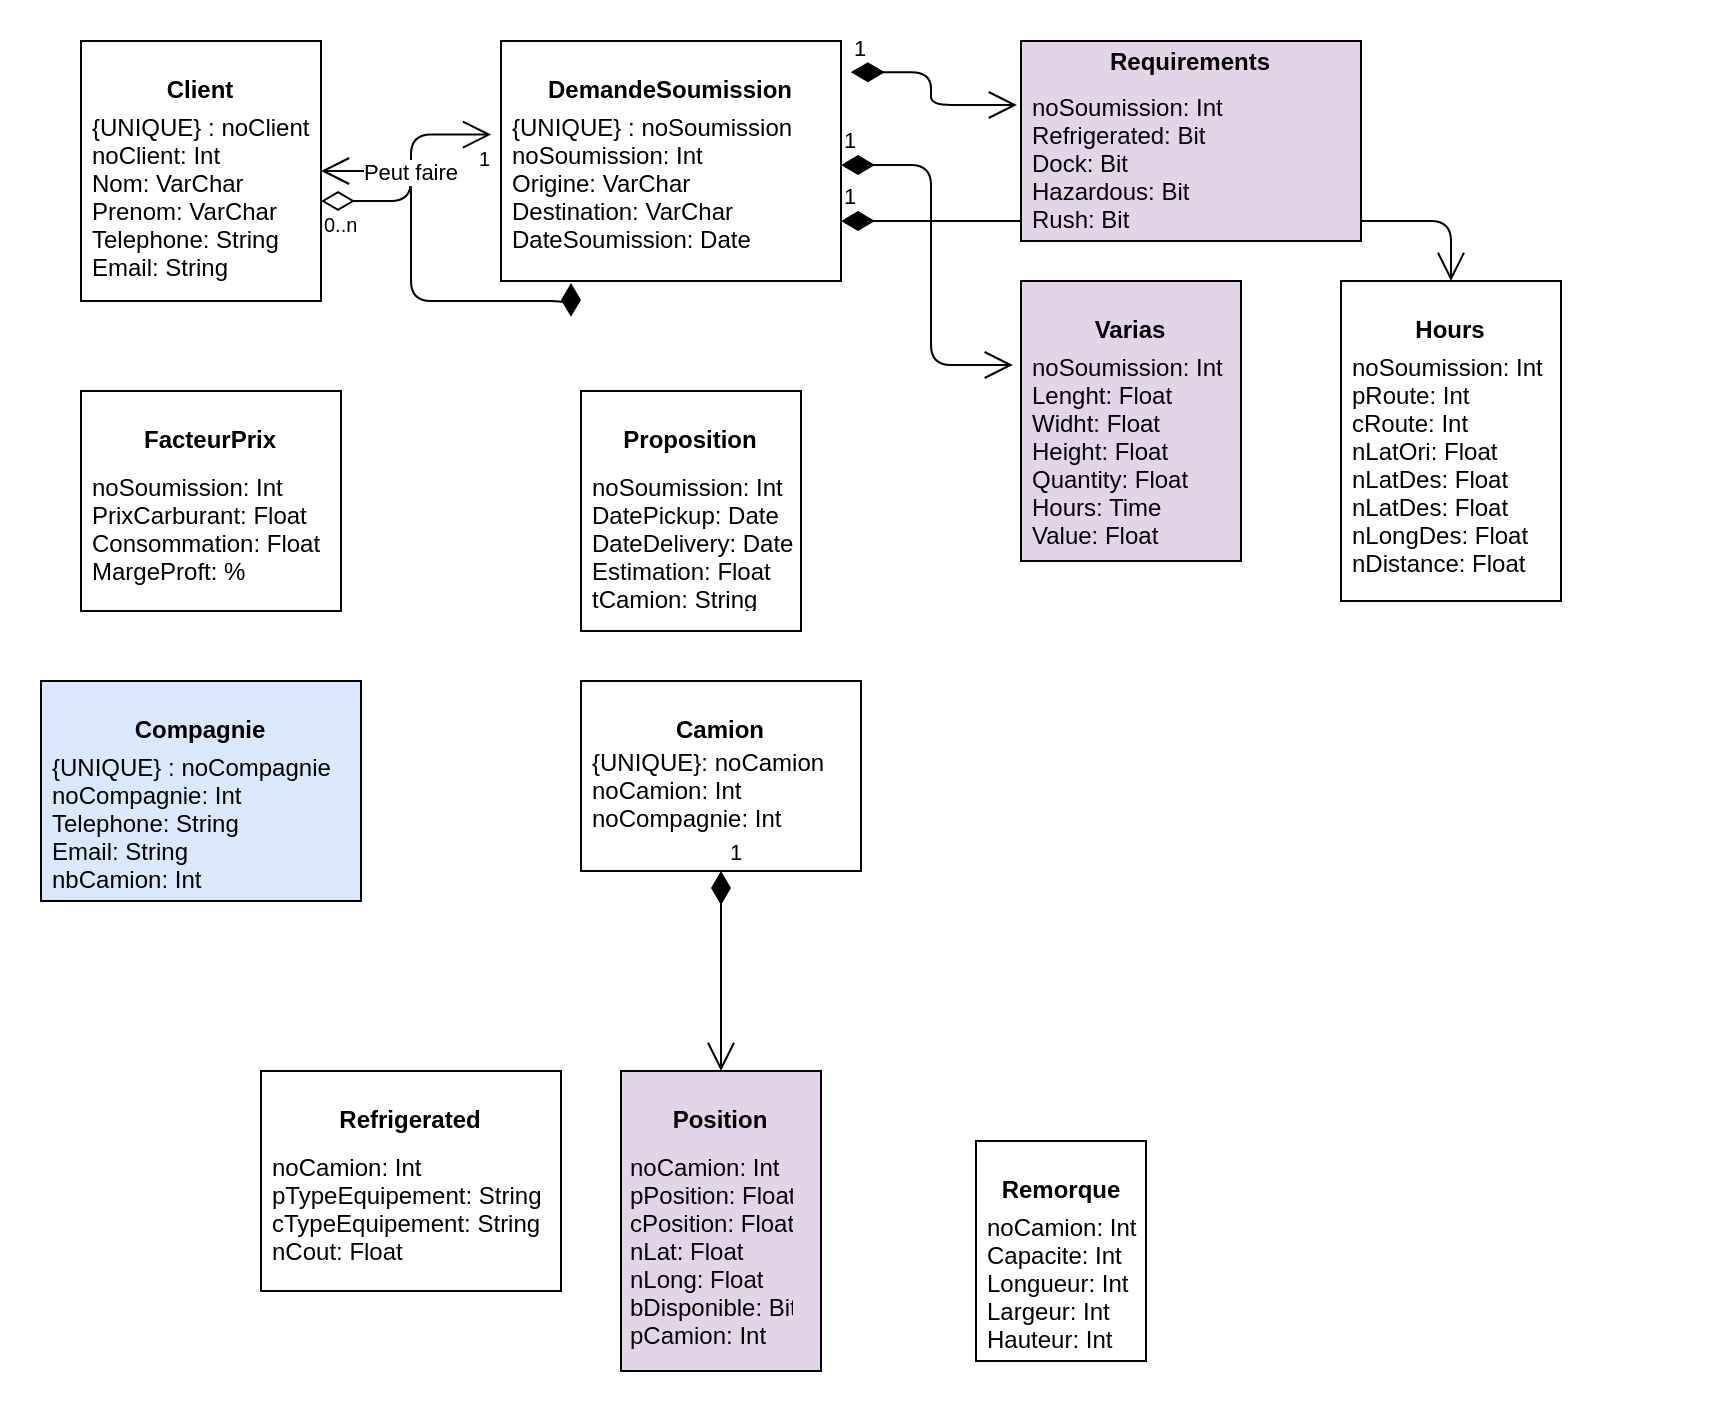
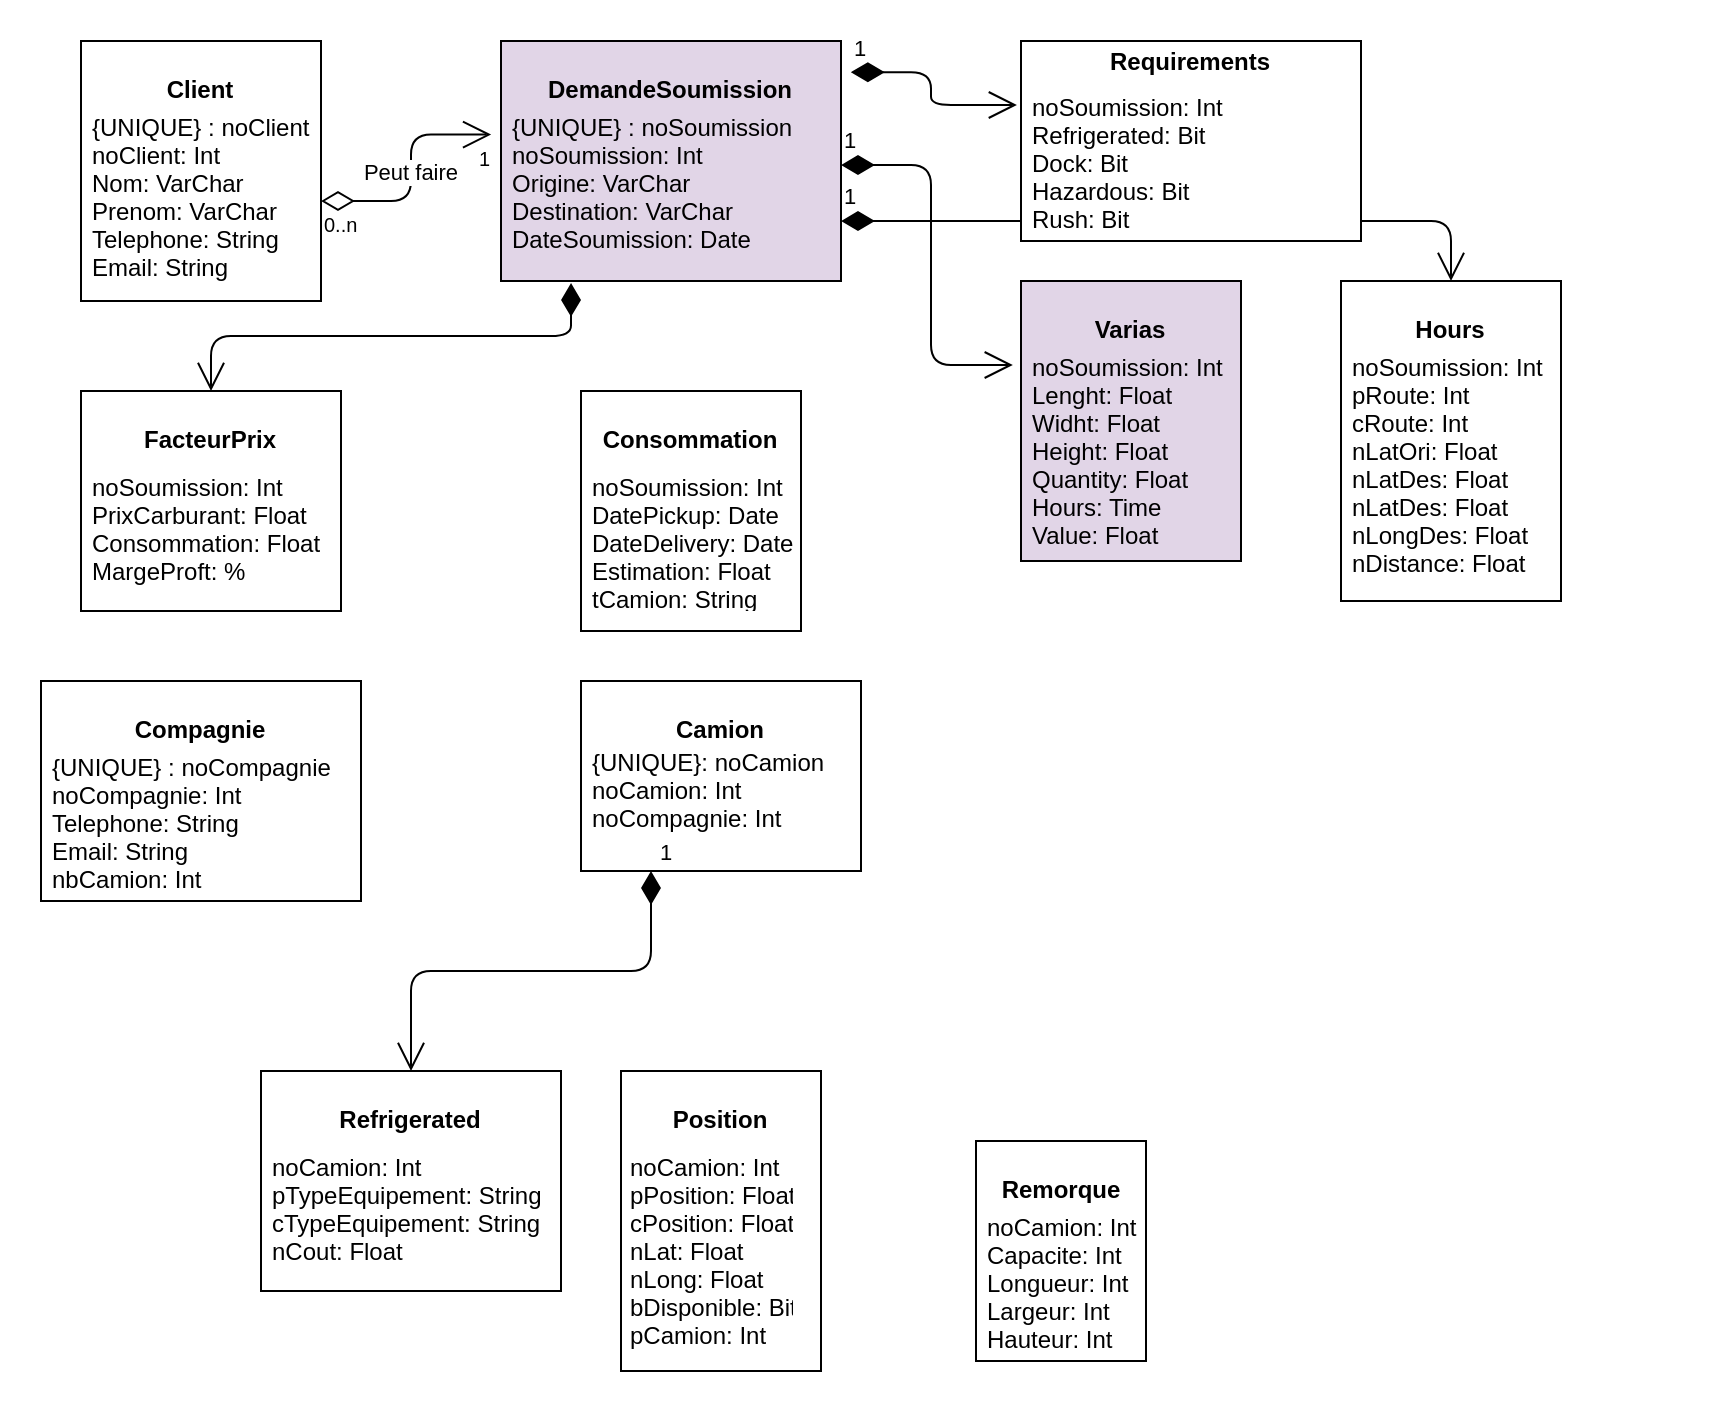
(1191, 141) -> (1191, 141)
(671, 161) -> (671, 161)
(440, 301) -> (378, 336)
(649, 405) -> (659, 405)
(201, 791) -> (201, 791)
none -> (518, 971)
(721, 984) -> none
(721, 1221) -> (721, 1221)
